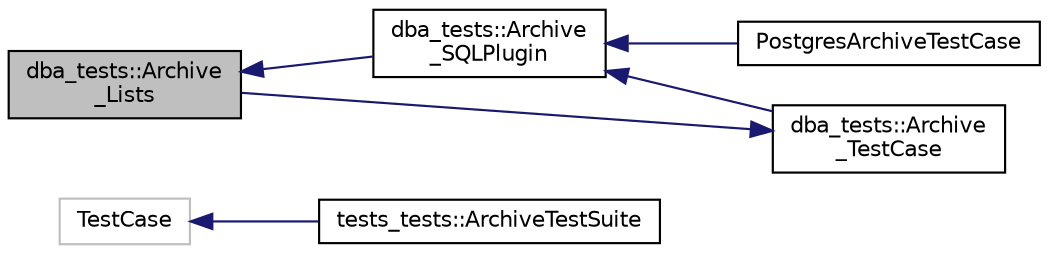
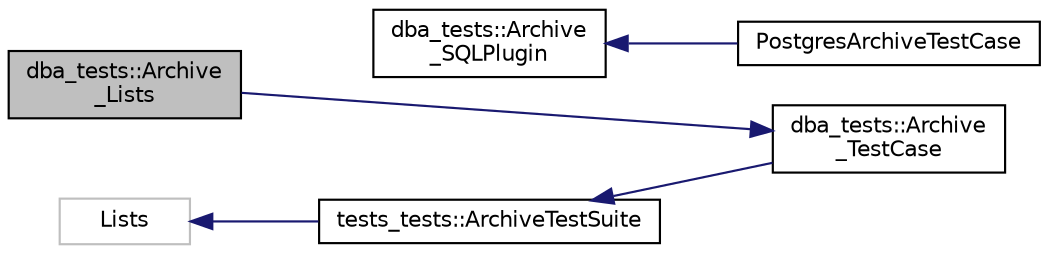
(318, 63) -> none
(700, 94) -> (693, 179)
(125, 221) -> (125, 221)
